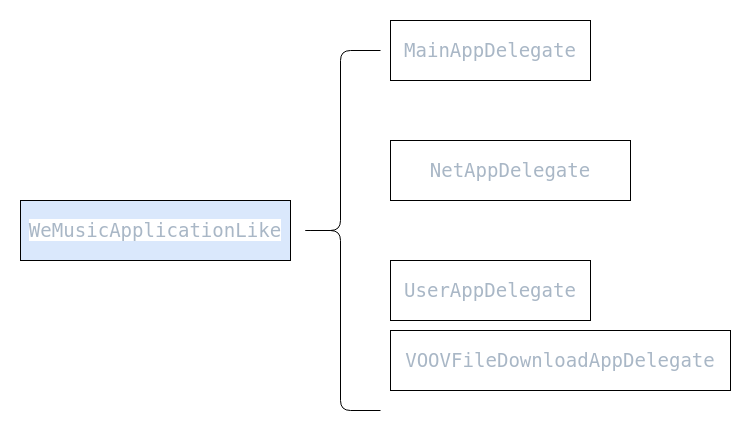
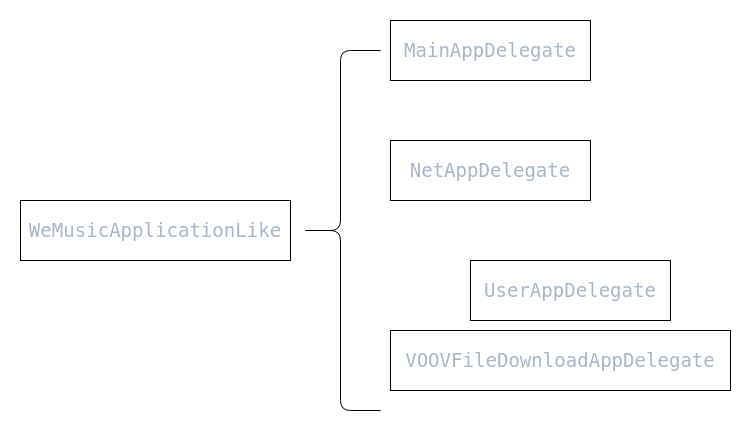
(511, 171) -> (491, 171)
(156, 231) -> (156, 231)
(491, 291) -> (571, 291)
